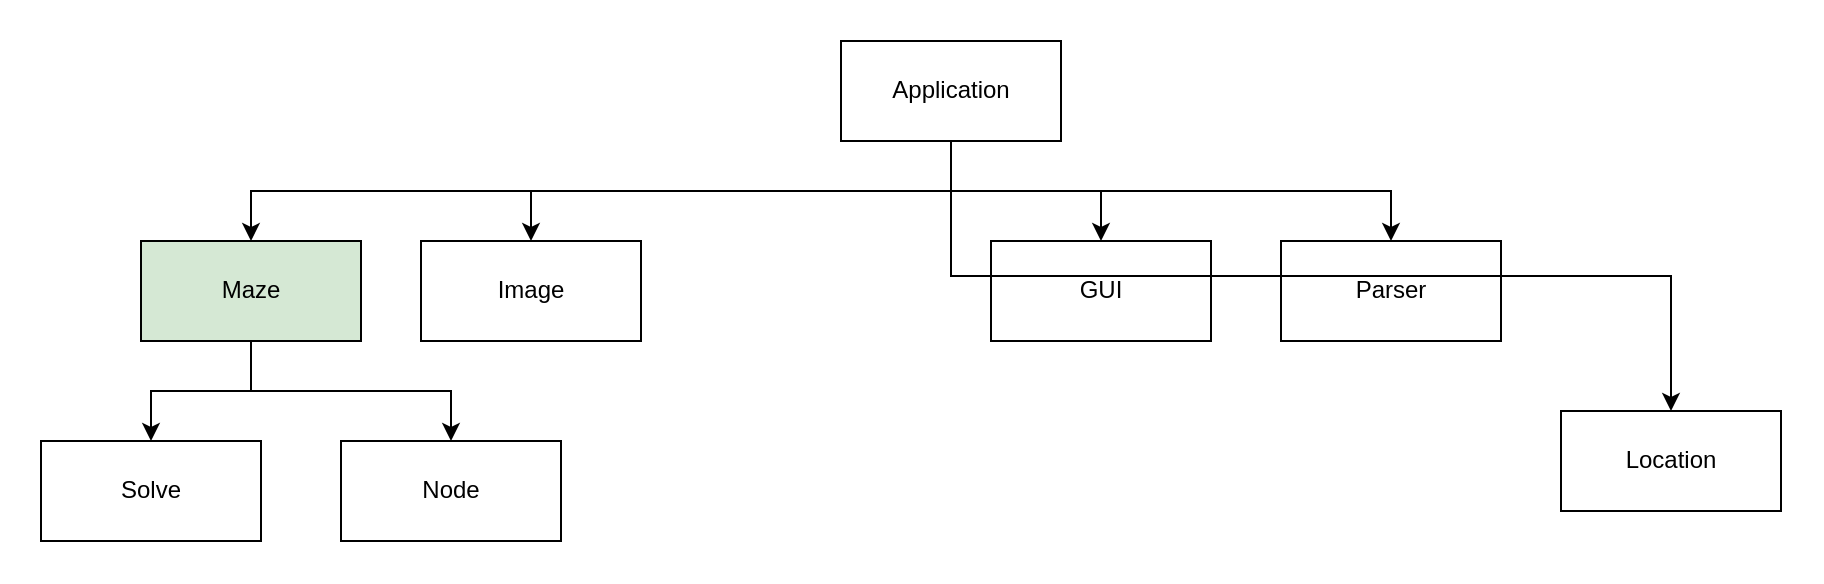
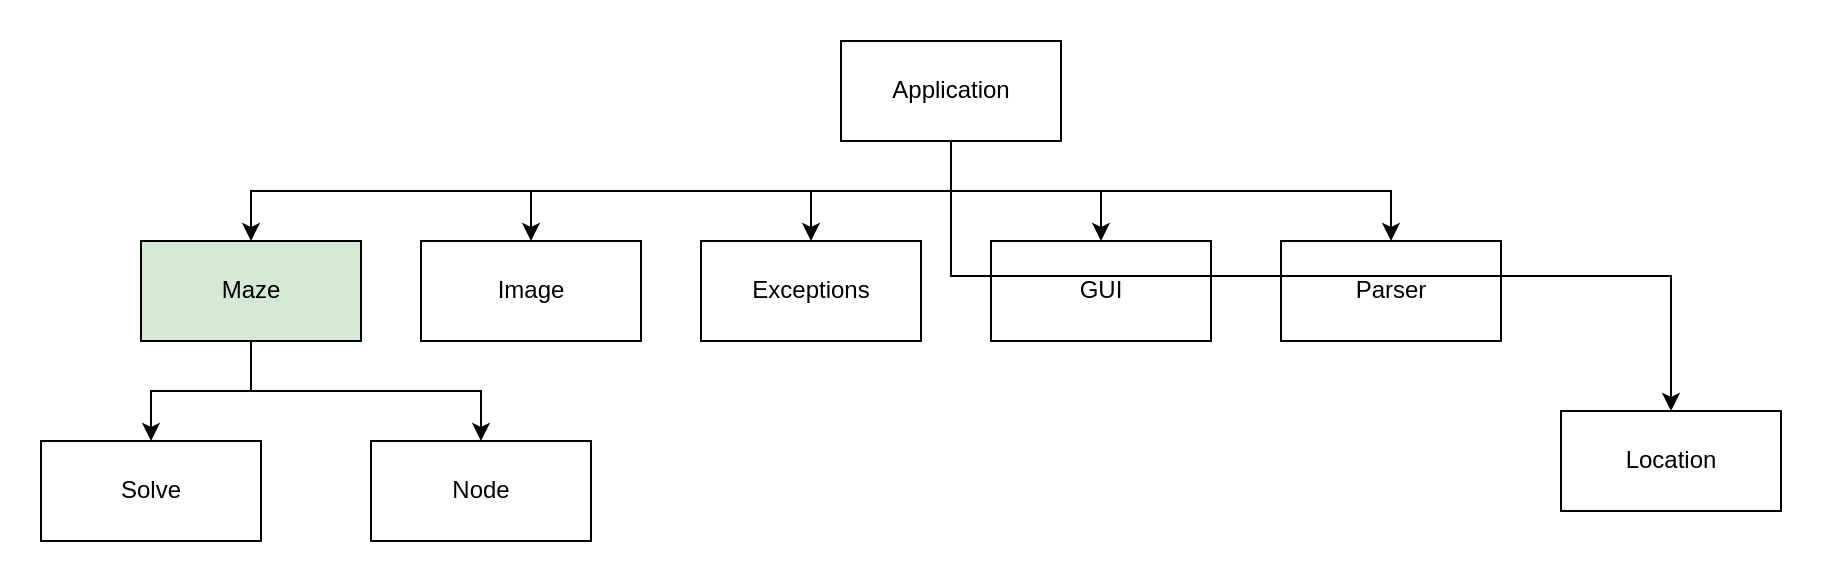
none -> (811, 211)
none -> (811, 291)
(451, 491) -> (481, 491)
